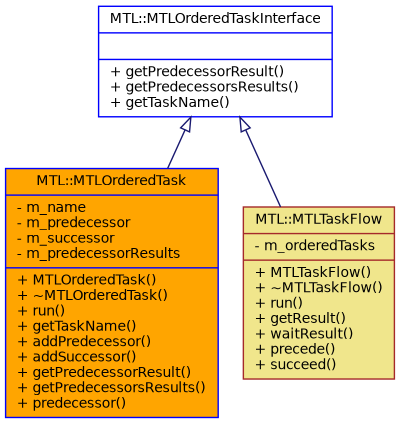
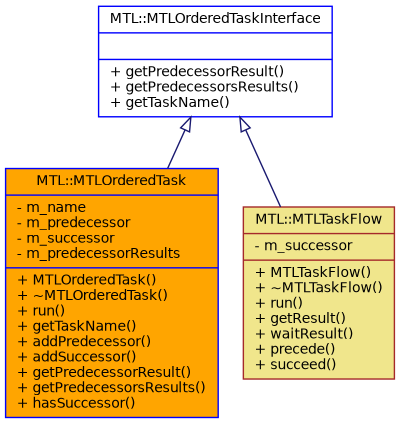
(315, 246) -> (303, 246)
(72, 403) -> (76, 403)
